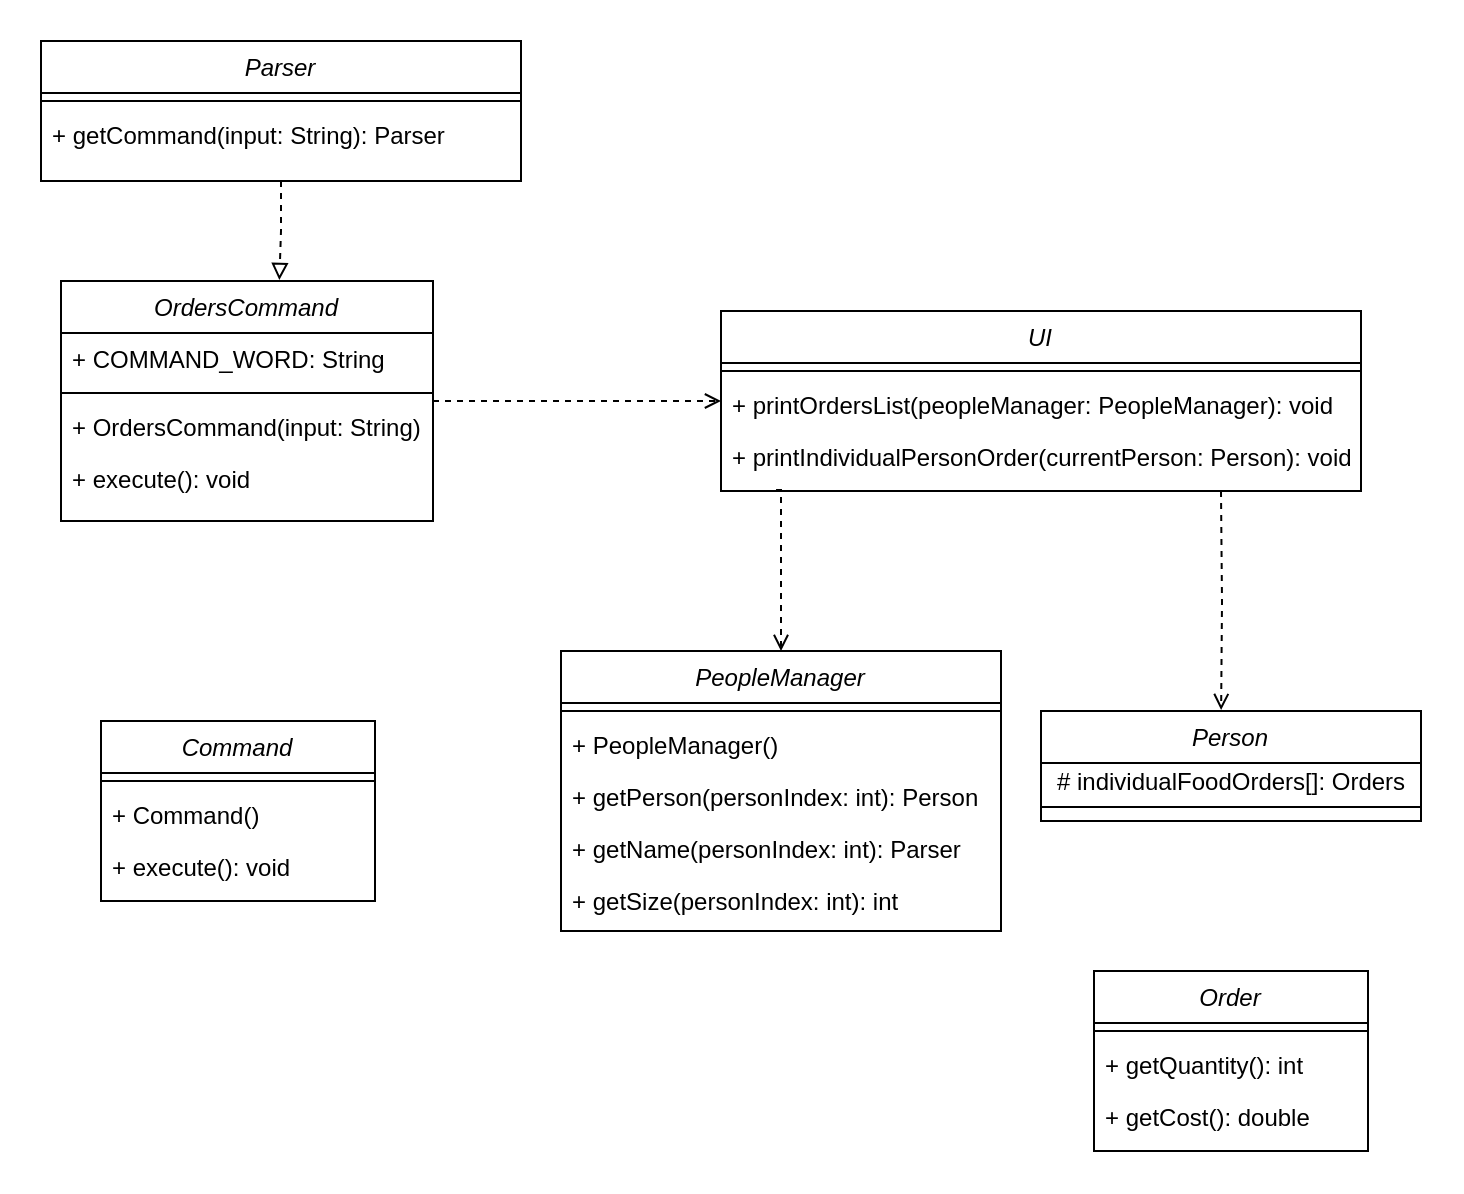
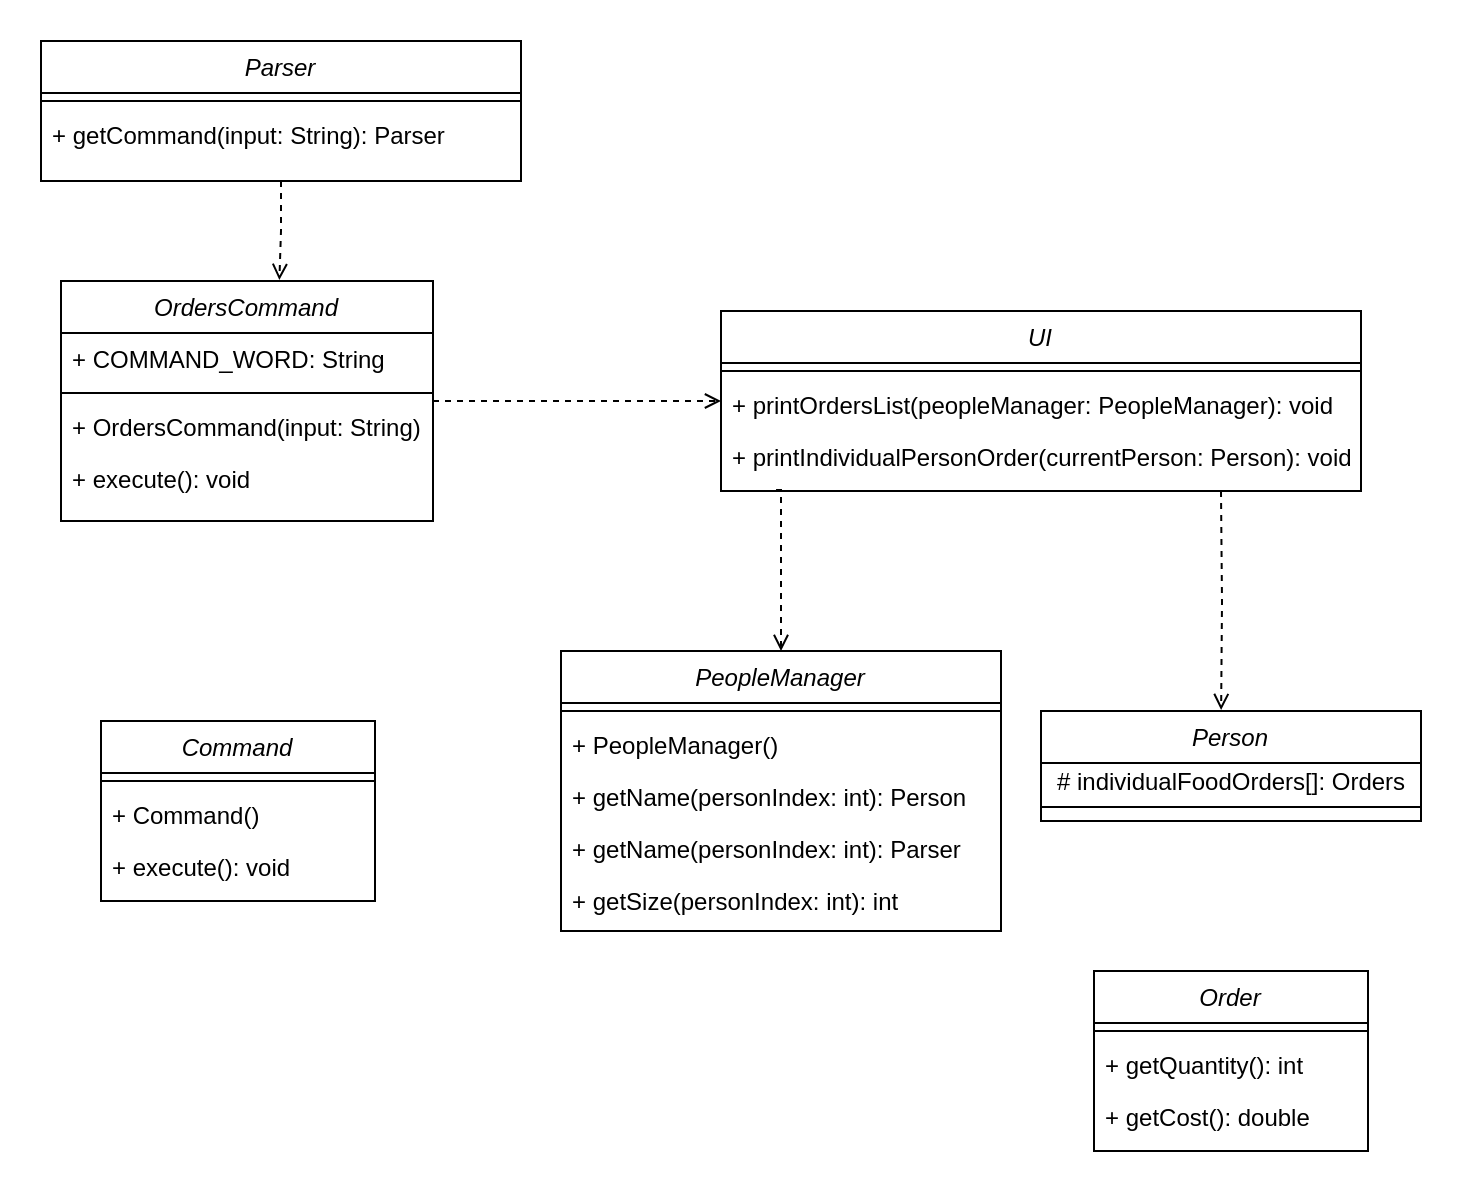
(280, 262) -> (280, 266)
(802, 798) -> (788, 798)
